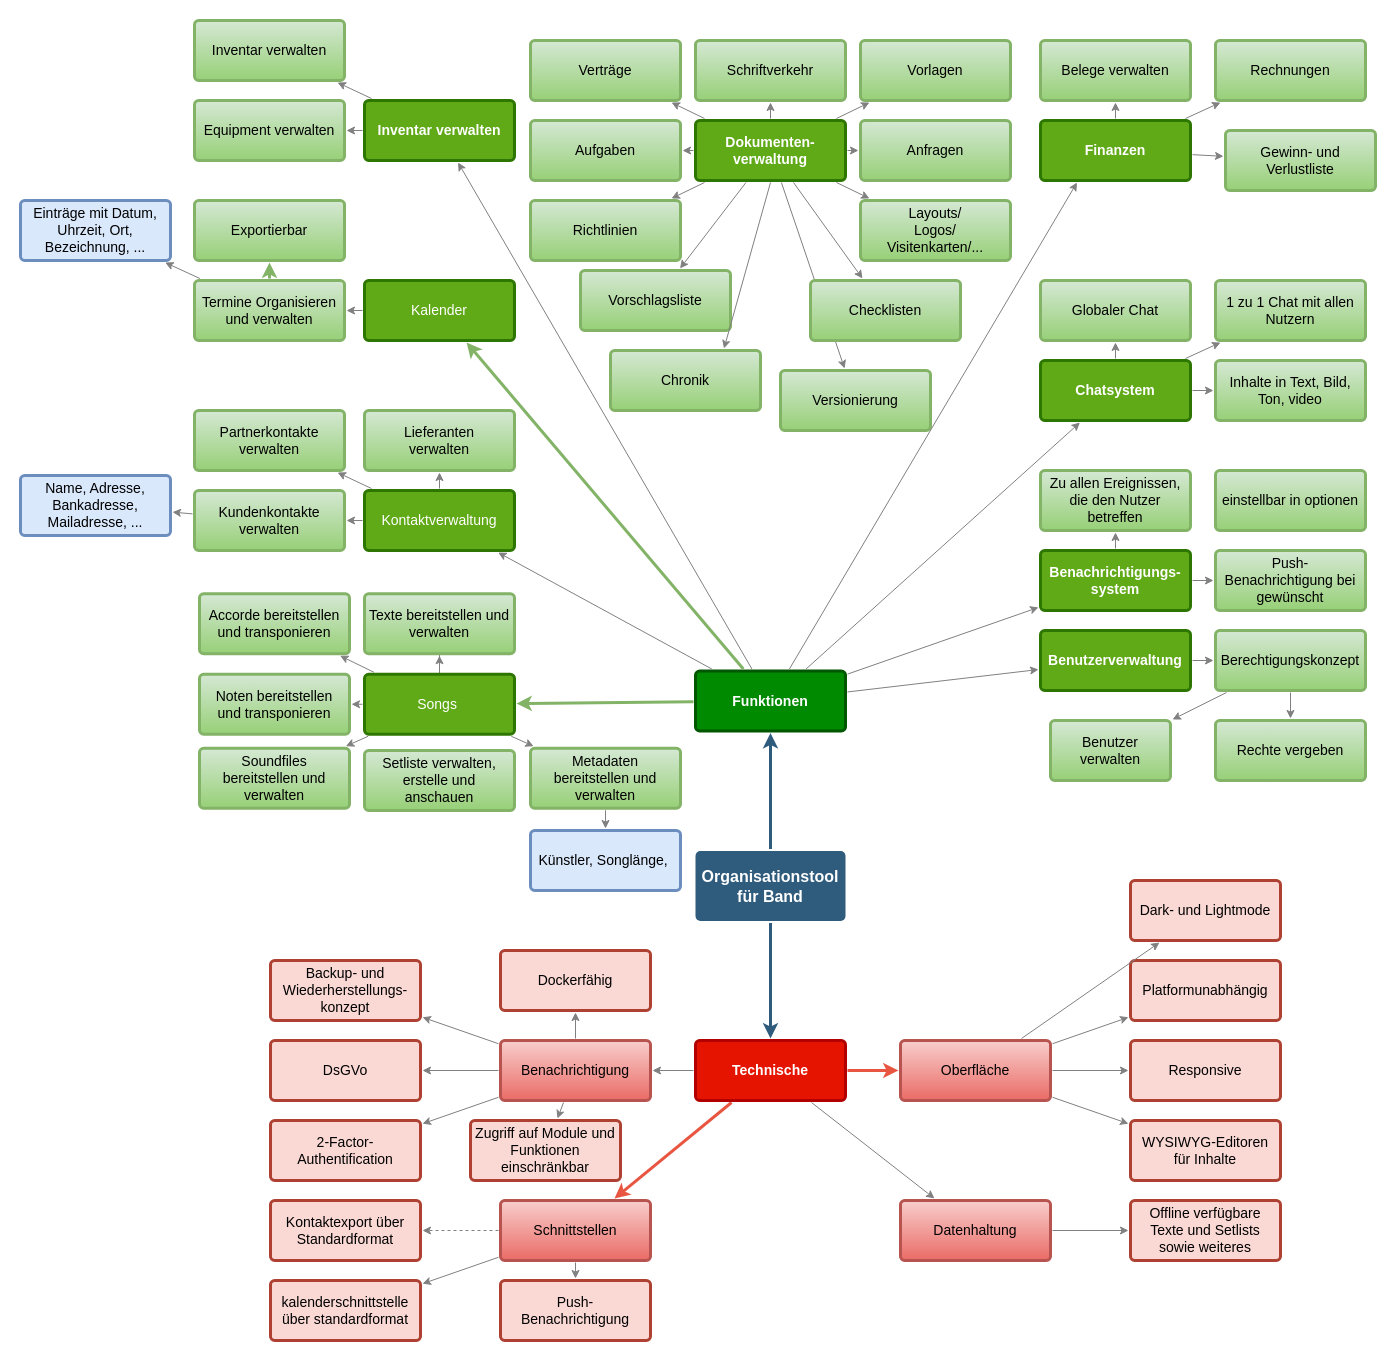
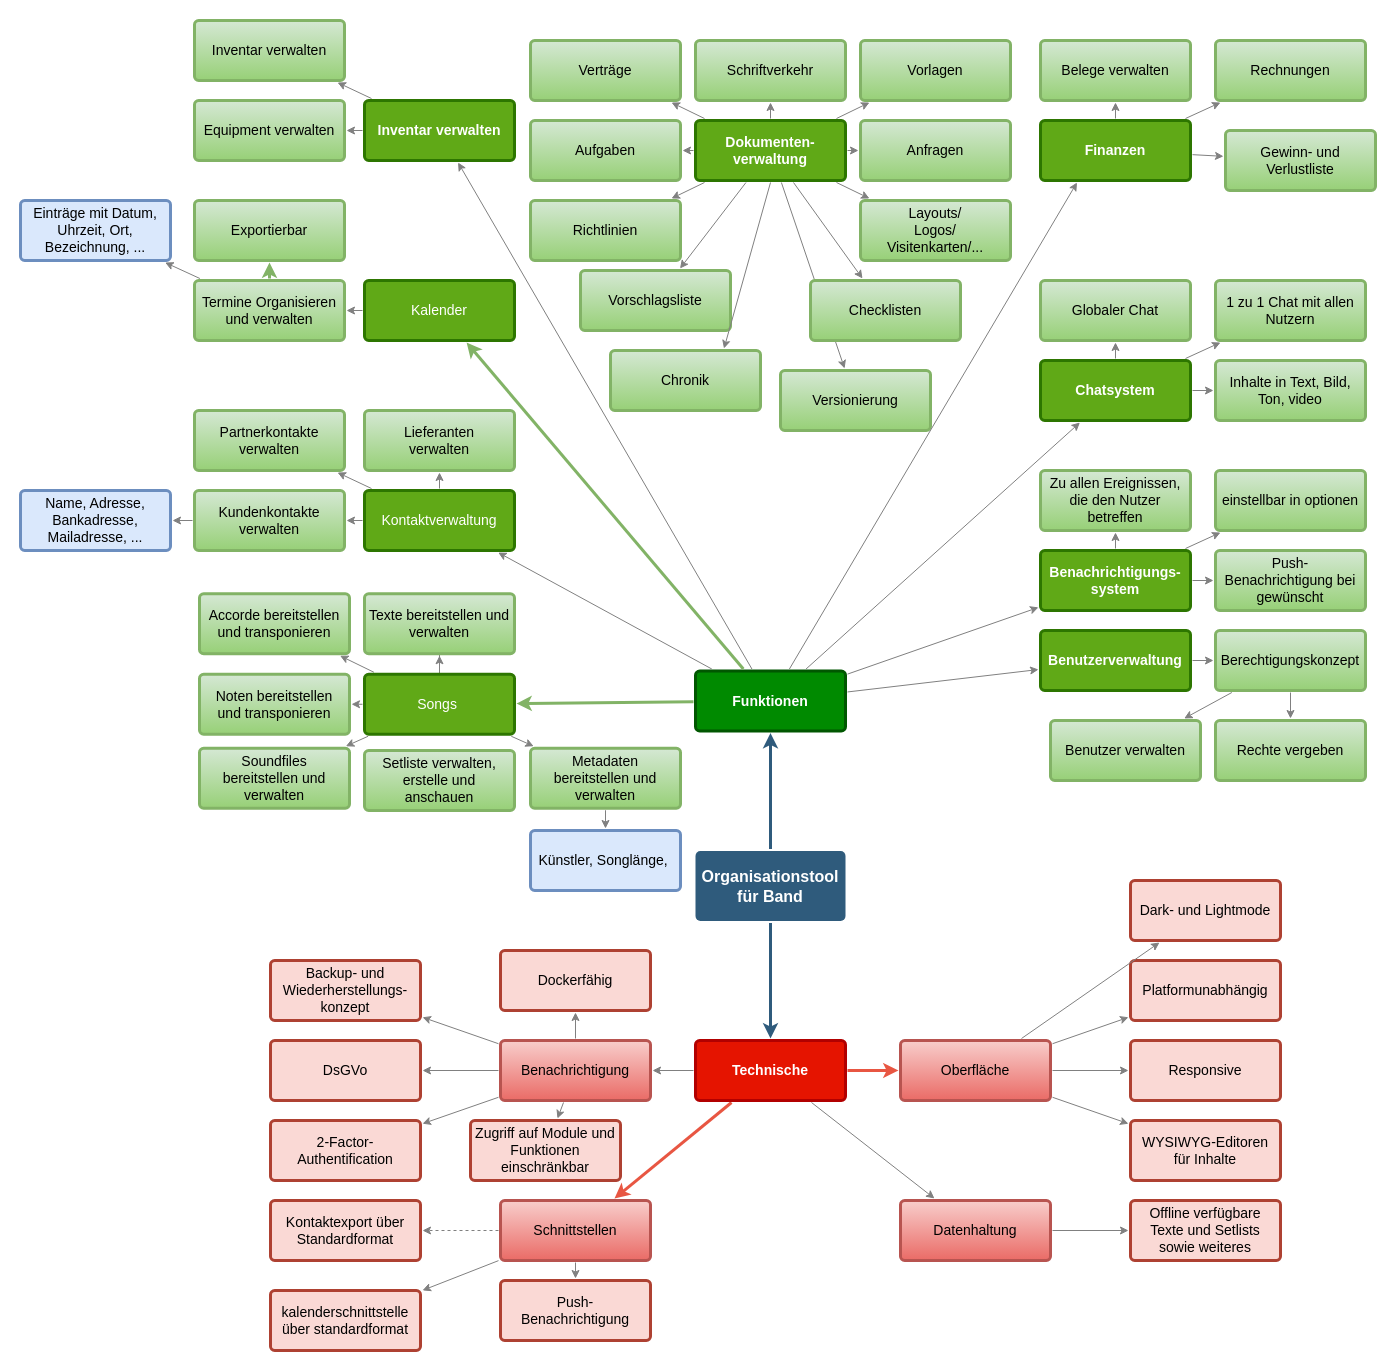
(96, 506) -> (96, 521)
none -> (1200, 542)
(1111, 751) -> (1126, 751)
(346, 1311) -> (346, 1321)
